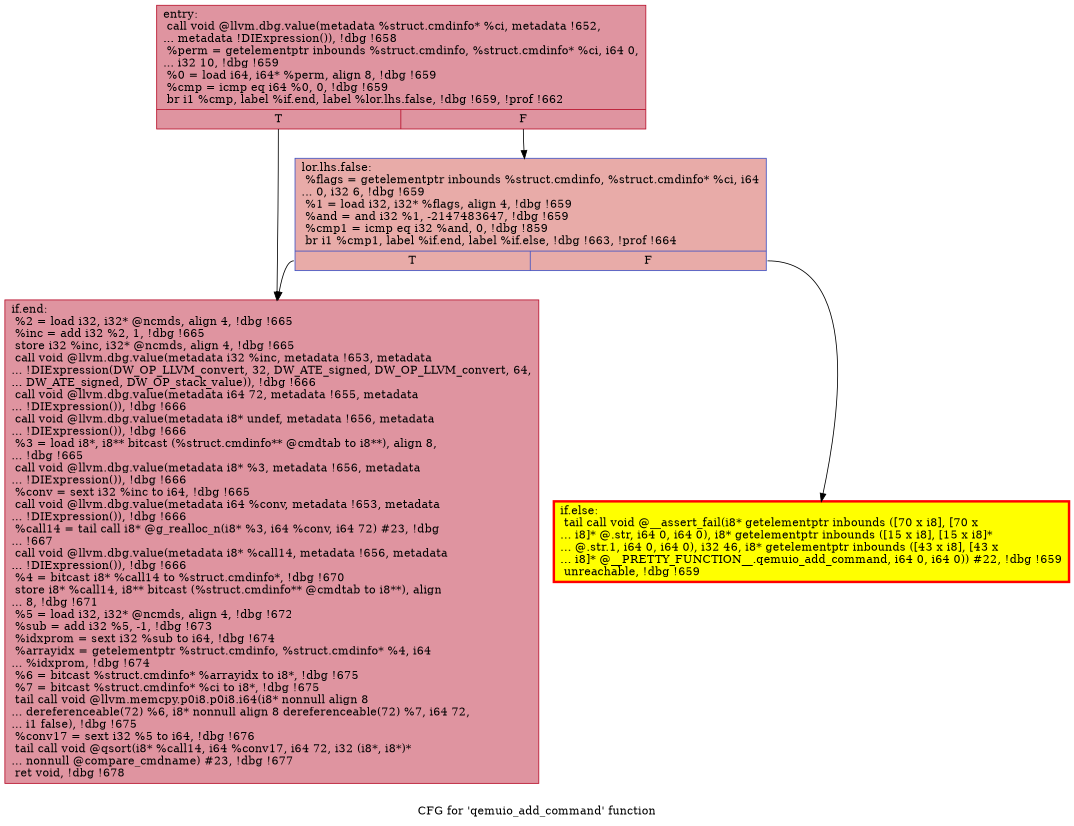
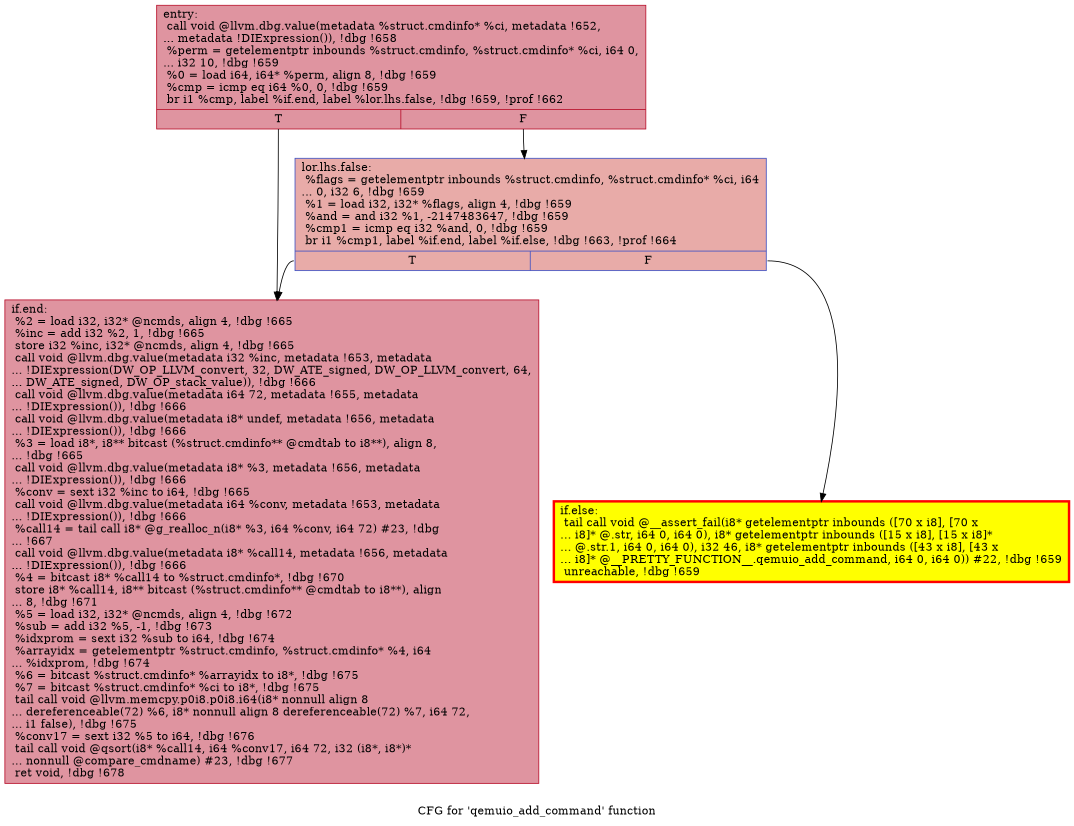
(425, 229) -> (425, 229)
